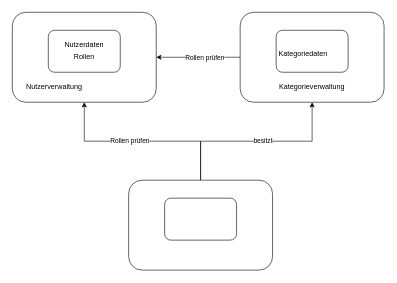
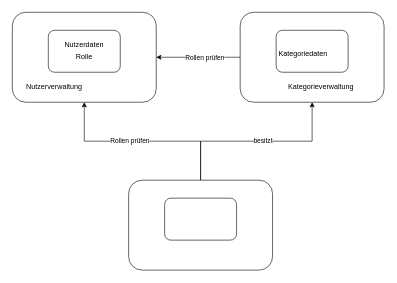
(84, 57) -> (84, 57)
(312, 87) -> (321, 87)
